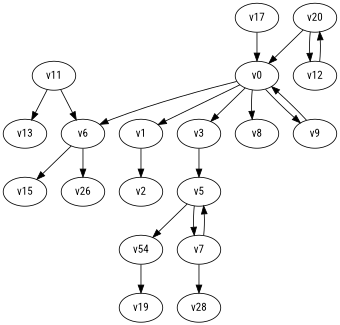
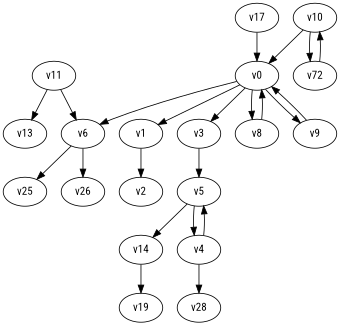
(315, 18) -> (315, 18)
(315, 76) -> (315, 76)
none -> (262, 109)
(25, 192) -> (25, 192)
(141, 250) -> (141, 250)
(199, 250) -> (199, 250)
